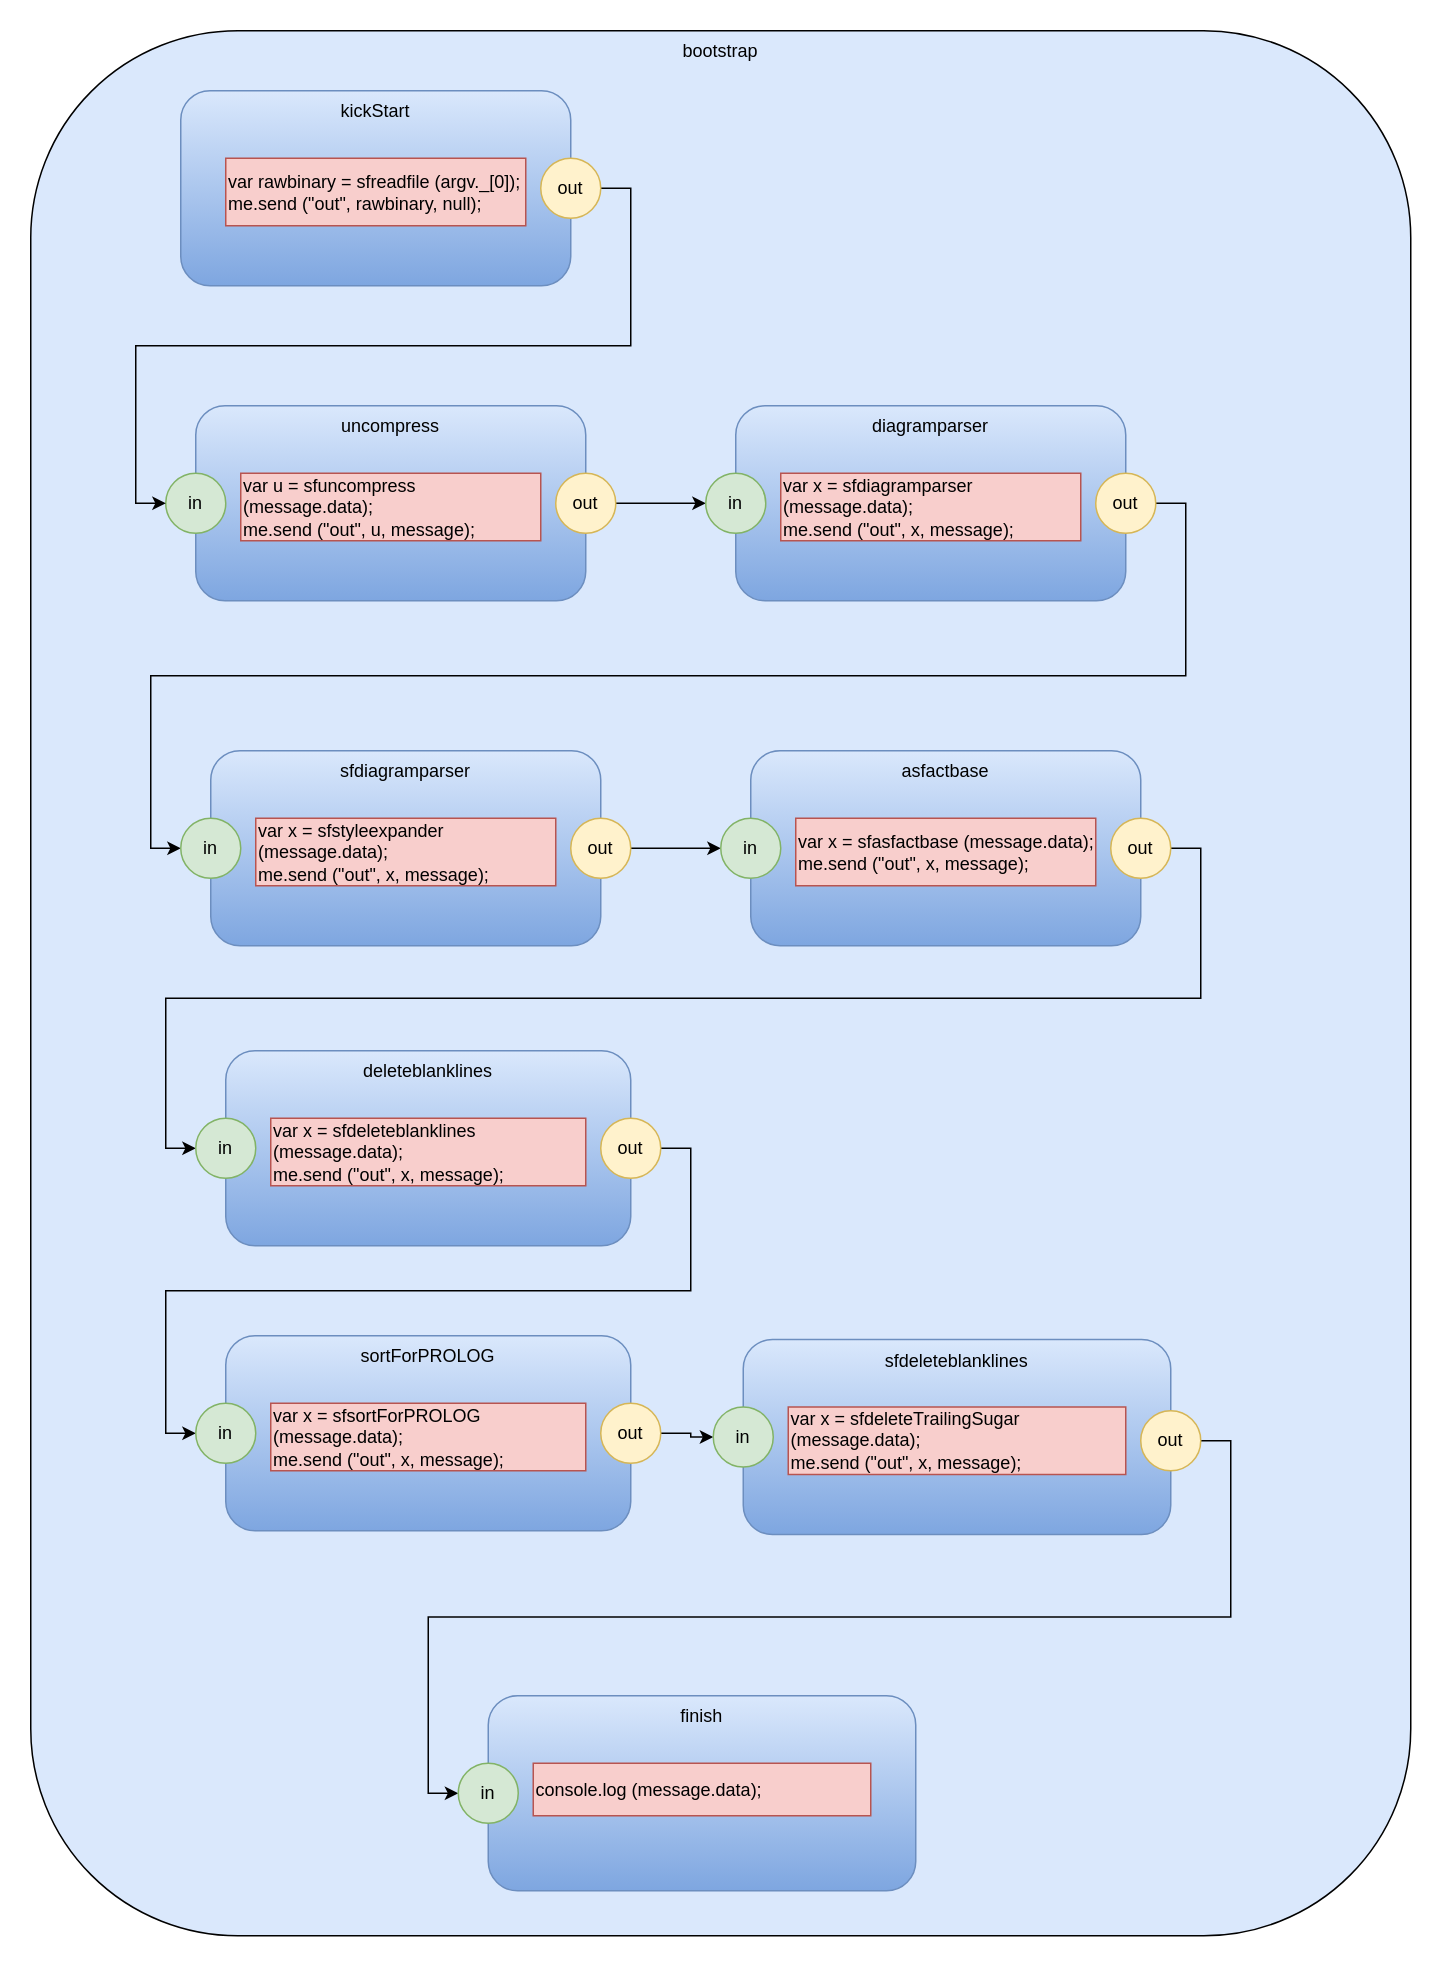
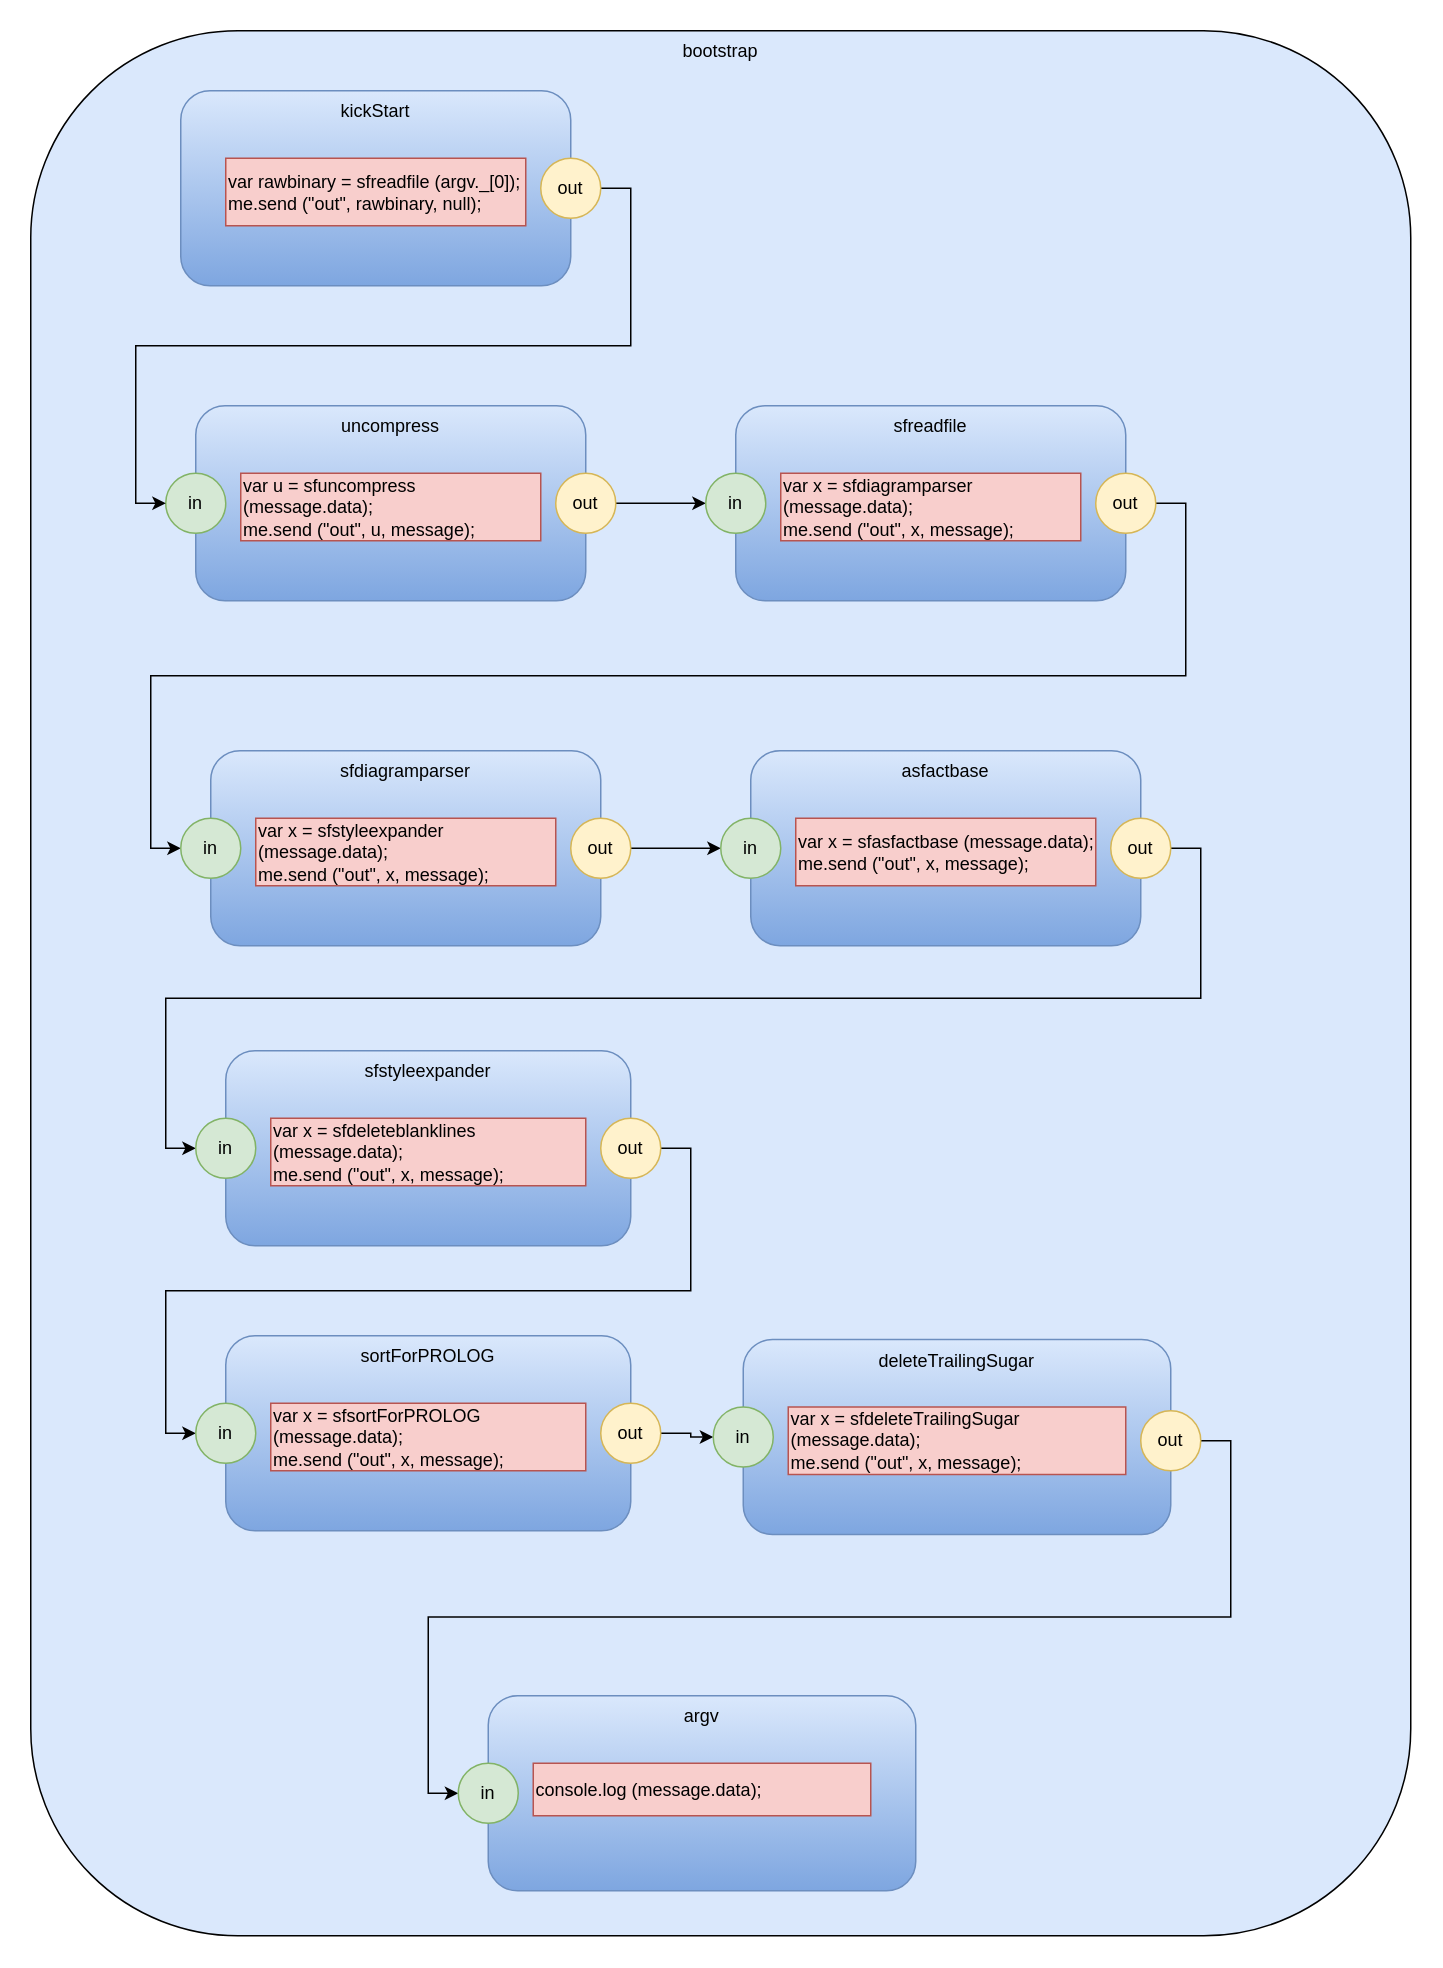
(931, 427) -> (931, 427)
(428, 1072) -> (428, 1072)
(957, 1362) -> (957, 1362)
(702, 1717) -> (702, 1717)
